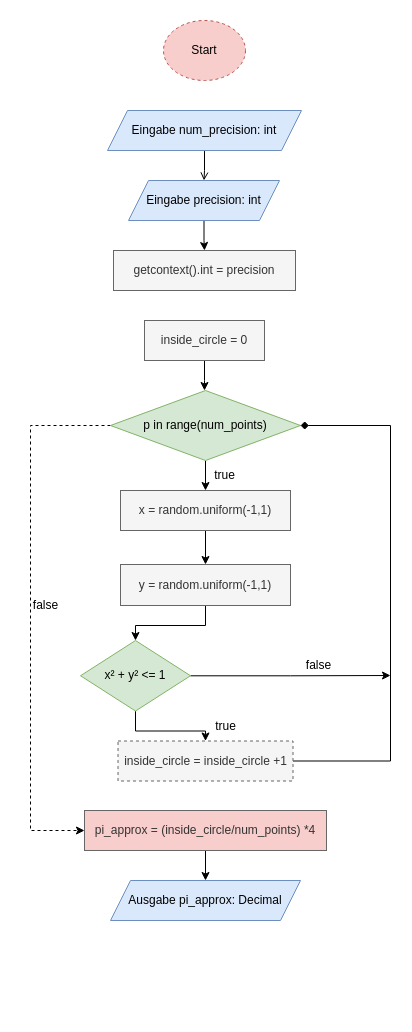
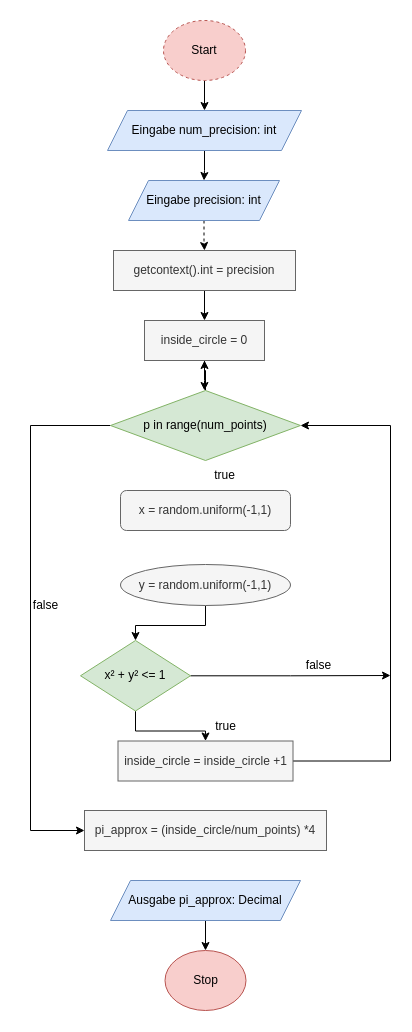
none -> (205, 100)
(204, 174) -> (204, 173)
(204, 233) -> (204, 233)
none -> (205, 310)
(309, 426) -> (309, 426)
(206, 480) -> (206, 381)
(206, 511) -> (206, 511)
(206, 550) -> none
(206, 585) -> (206, 585)
(31, 613) -> (31, 613)
(206, 761) -> (206, 761)
(206, 831) -> (206, 831)
(206, 870) -> none
none -> (206, 940)
none -> (206, 981)
